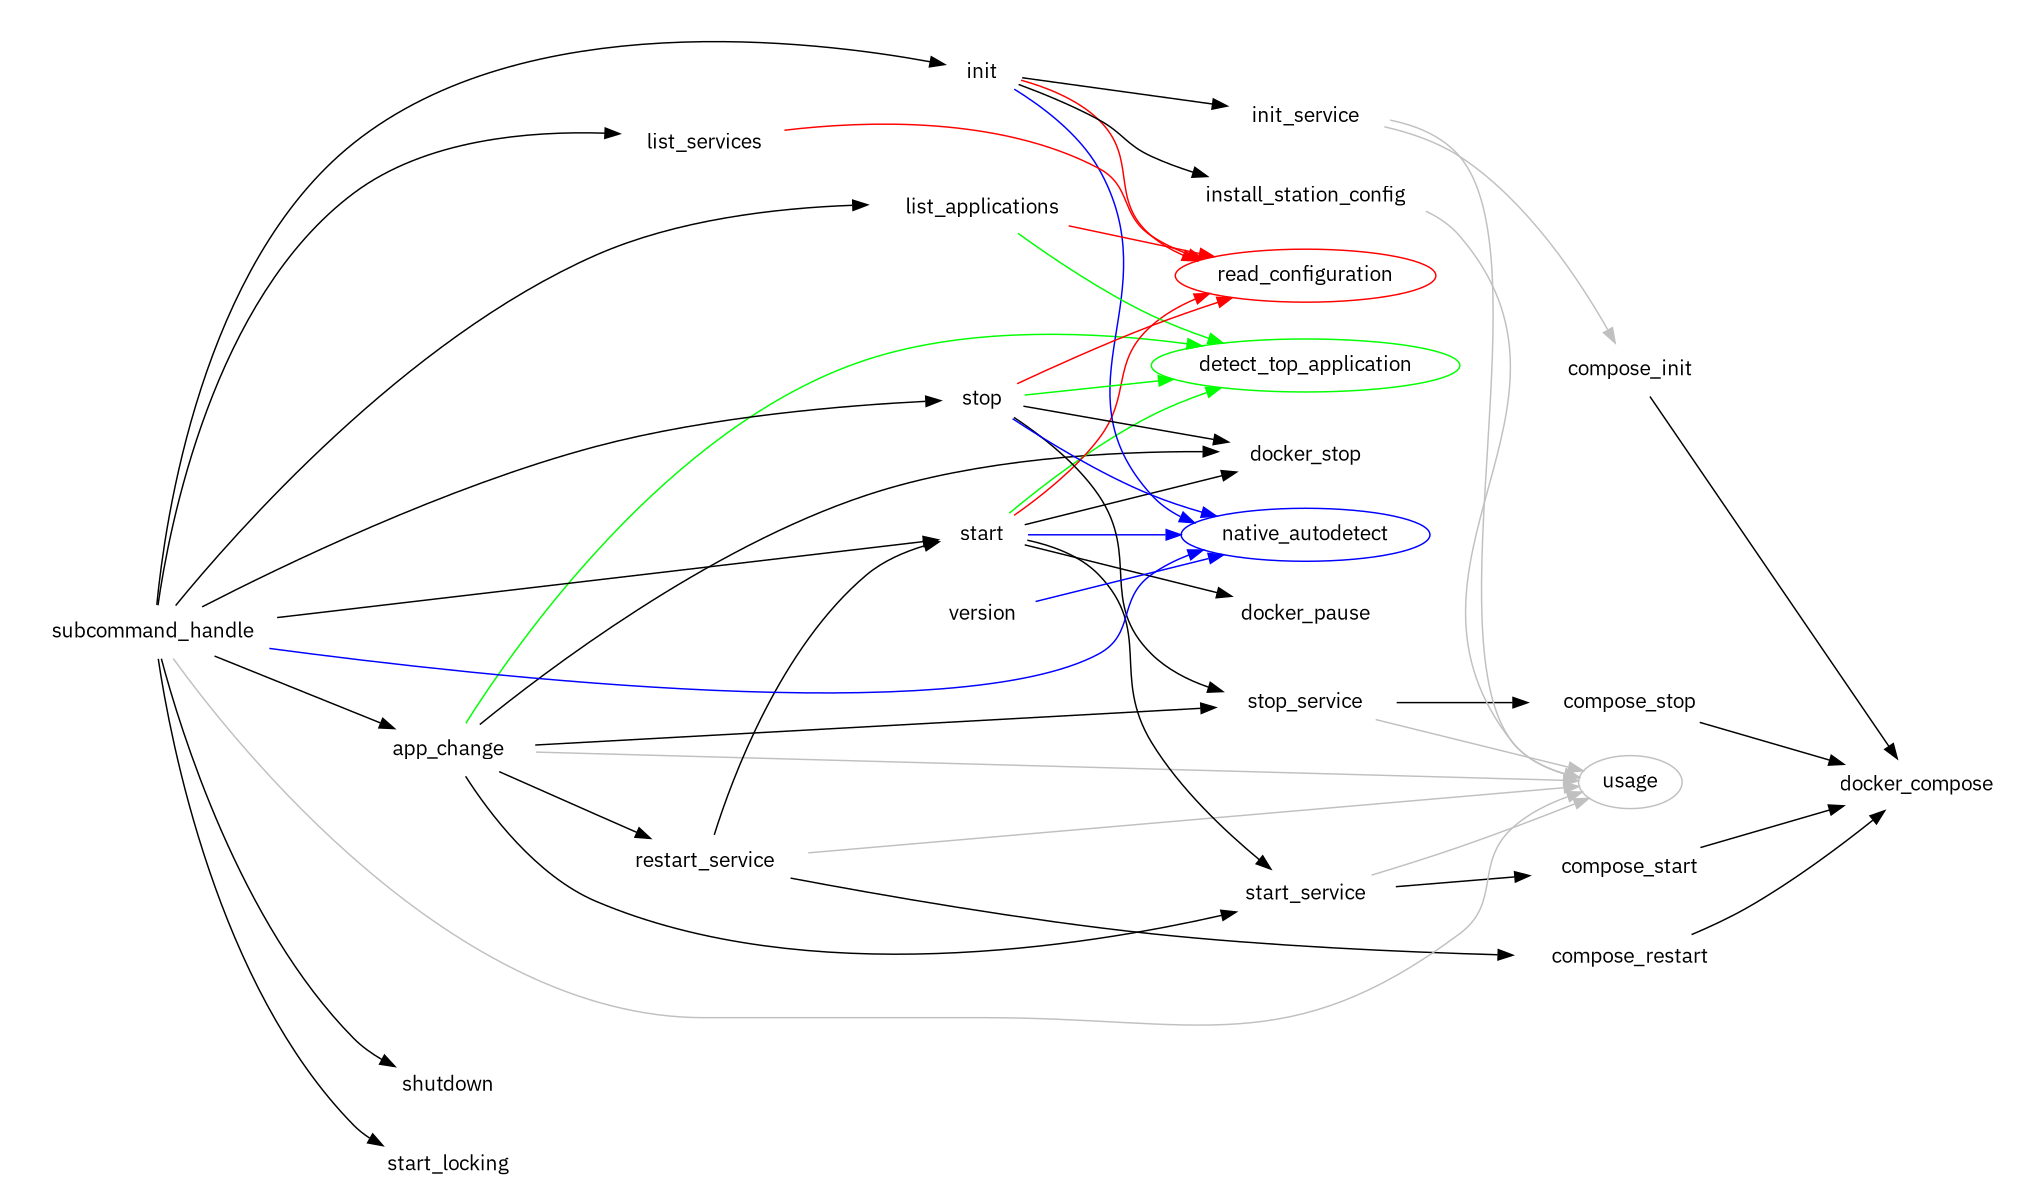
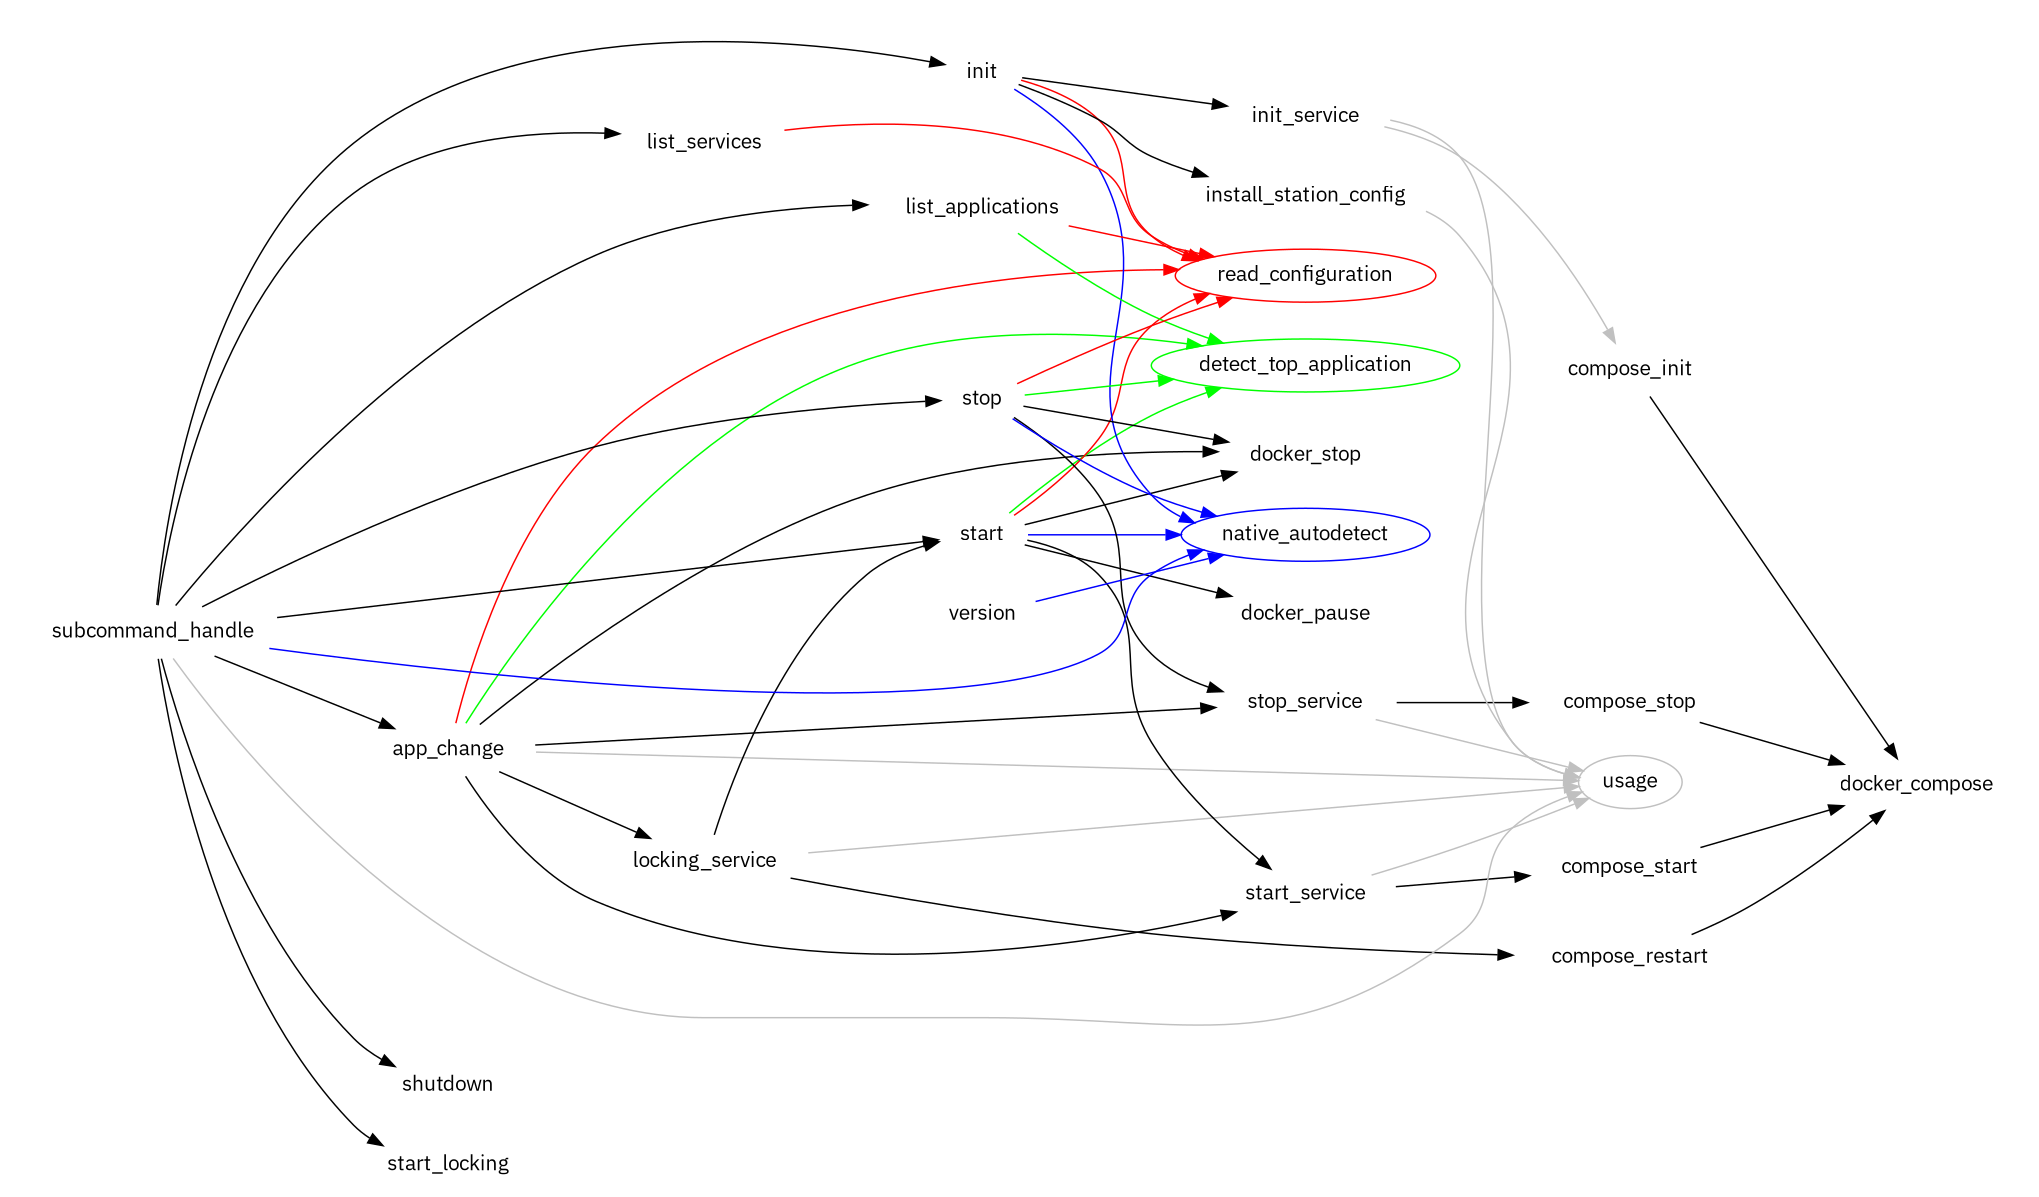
none -> (716, 362)
(705, 862) -> (705, 862)
